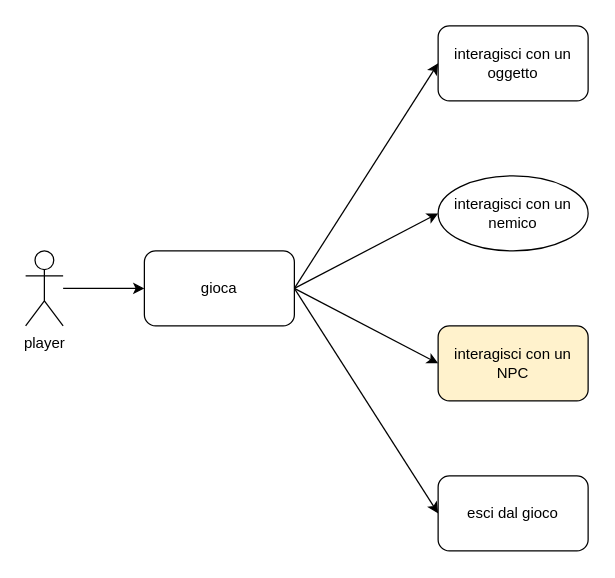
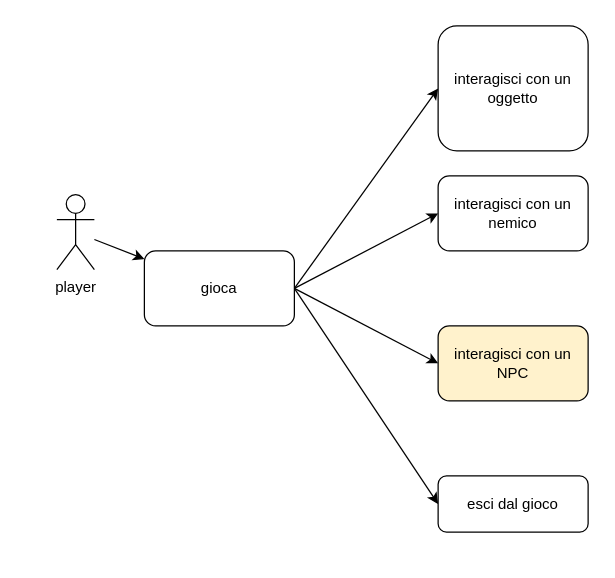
(513, 63) -> (513, 88)
(513, 213) -> (513, 213)
(44, 288) -> (76, 232)
(513, 513) -> (513, 504)
